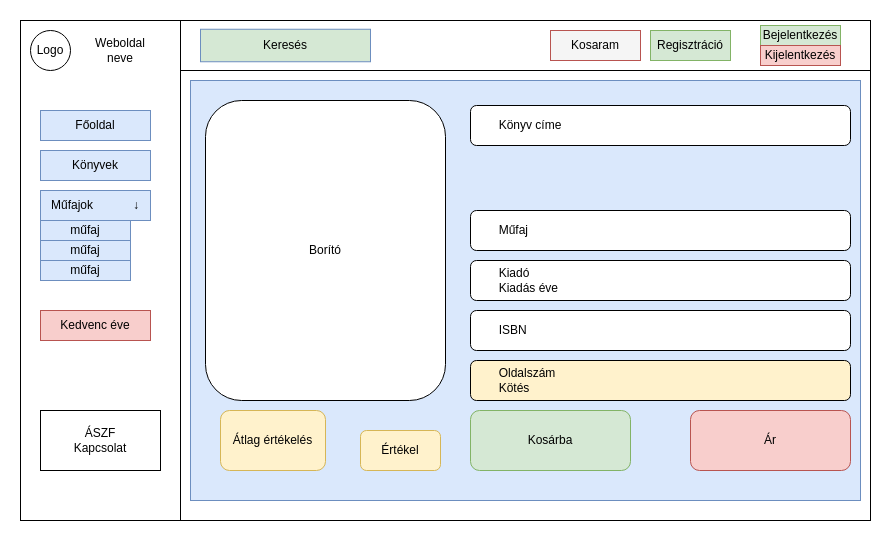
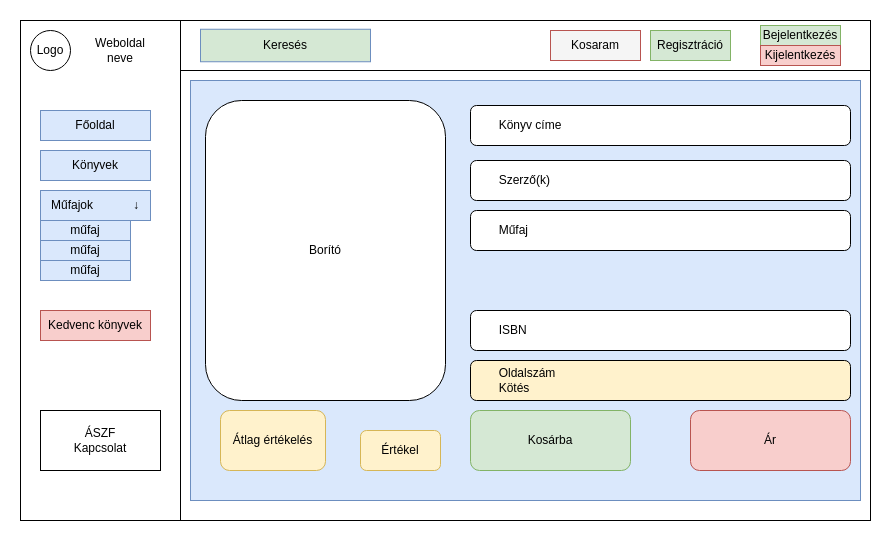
none -> (661, 181)
(661, 281) -> none
(96, 326) -> (96, 326)
